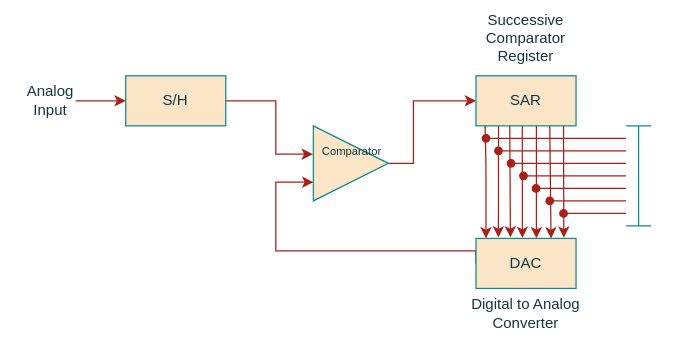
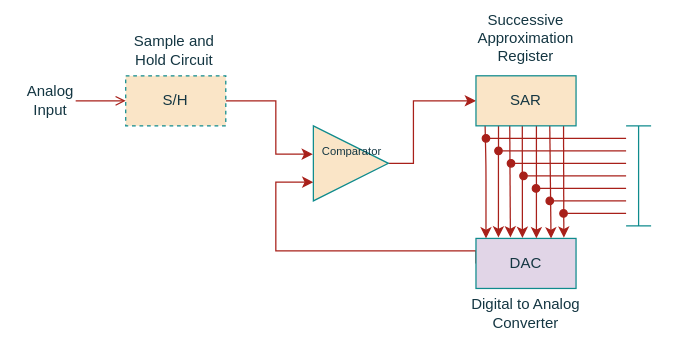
(526, 38) -> (526, 38)
none -> (174, 51)
(116, 101) -> (118, 101)
(176, 101) -> (176, 101)
(526, 263) -> (526, 263)
